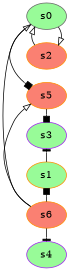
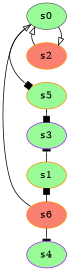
(47, 96) -> (47, 96)
(8, 134) -> none
